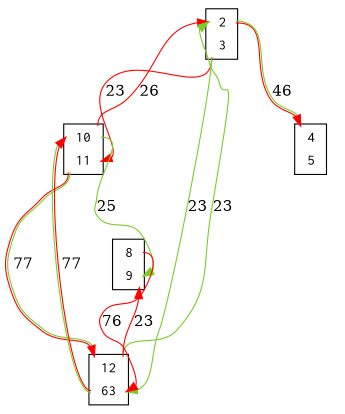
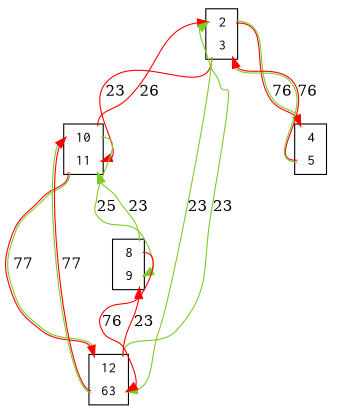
(283, 92) -> (283, 92)
none -> (297, 96)
none -> (125, 209)
